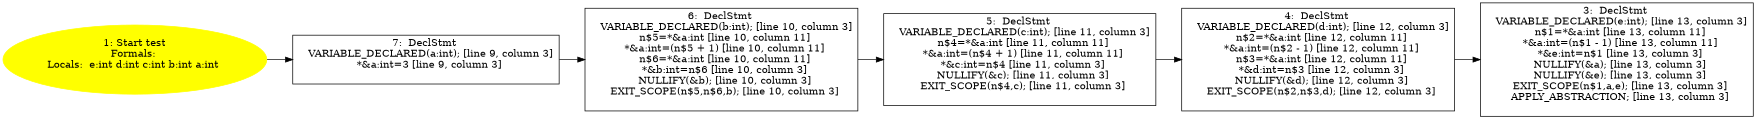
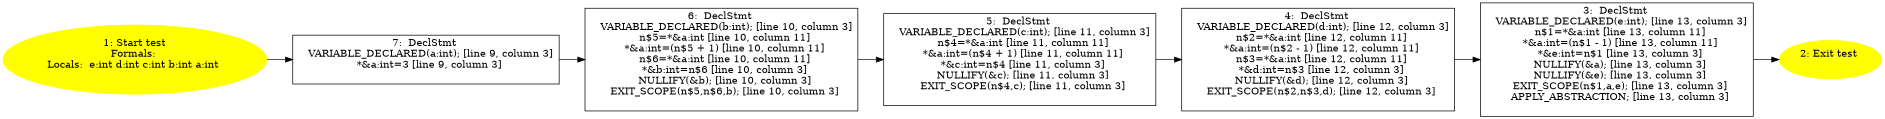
none -> (1830, 60)
